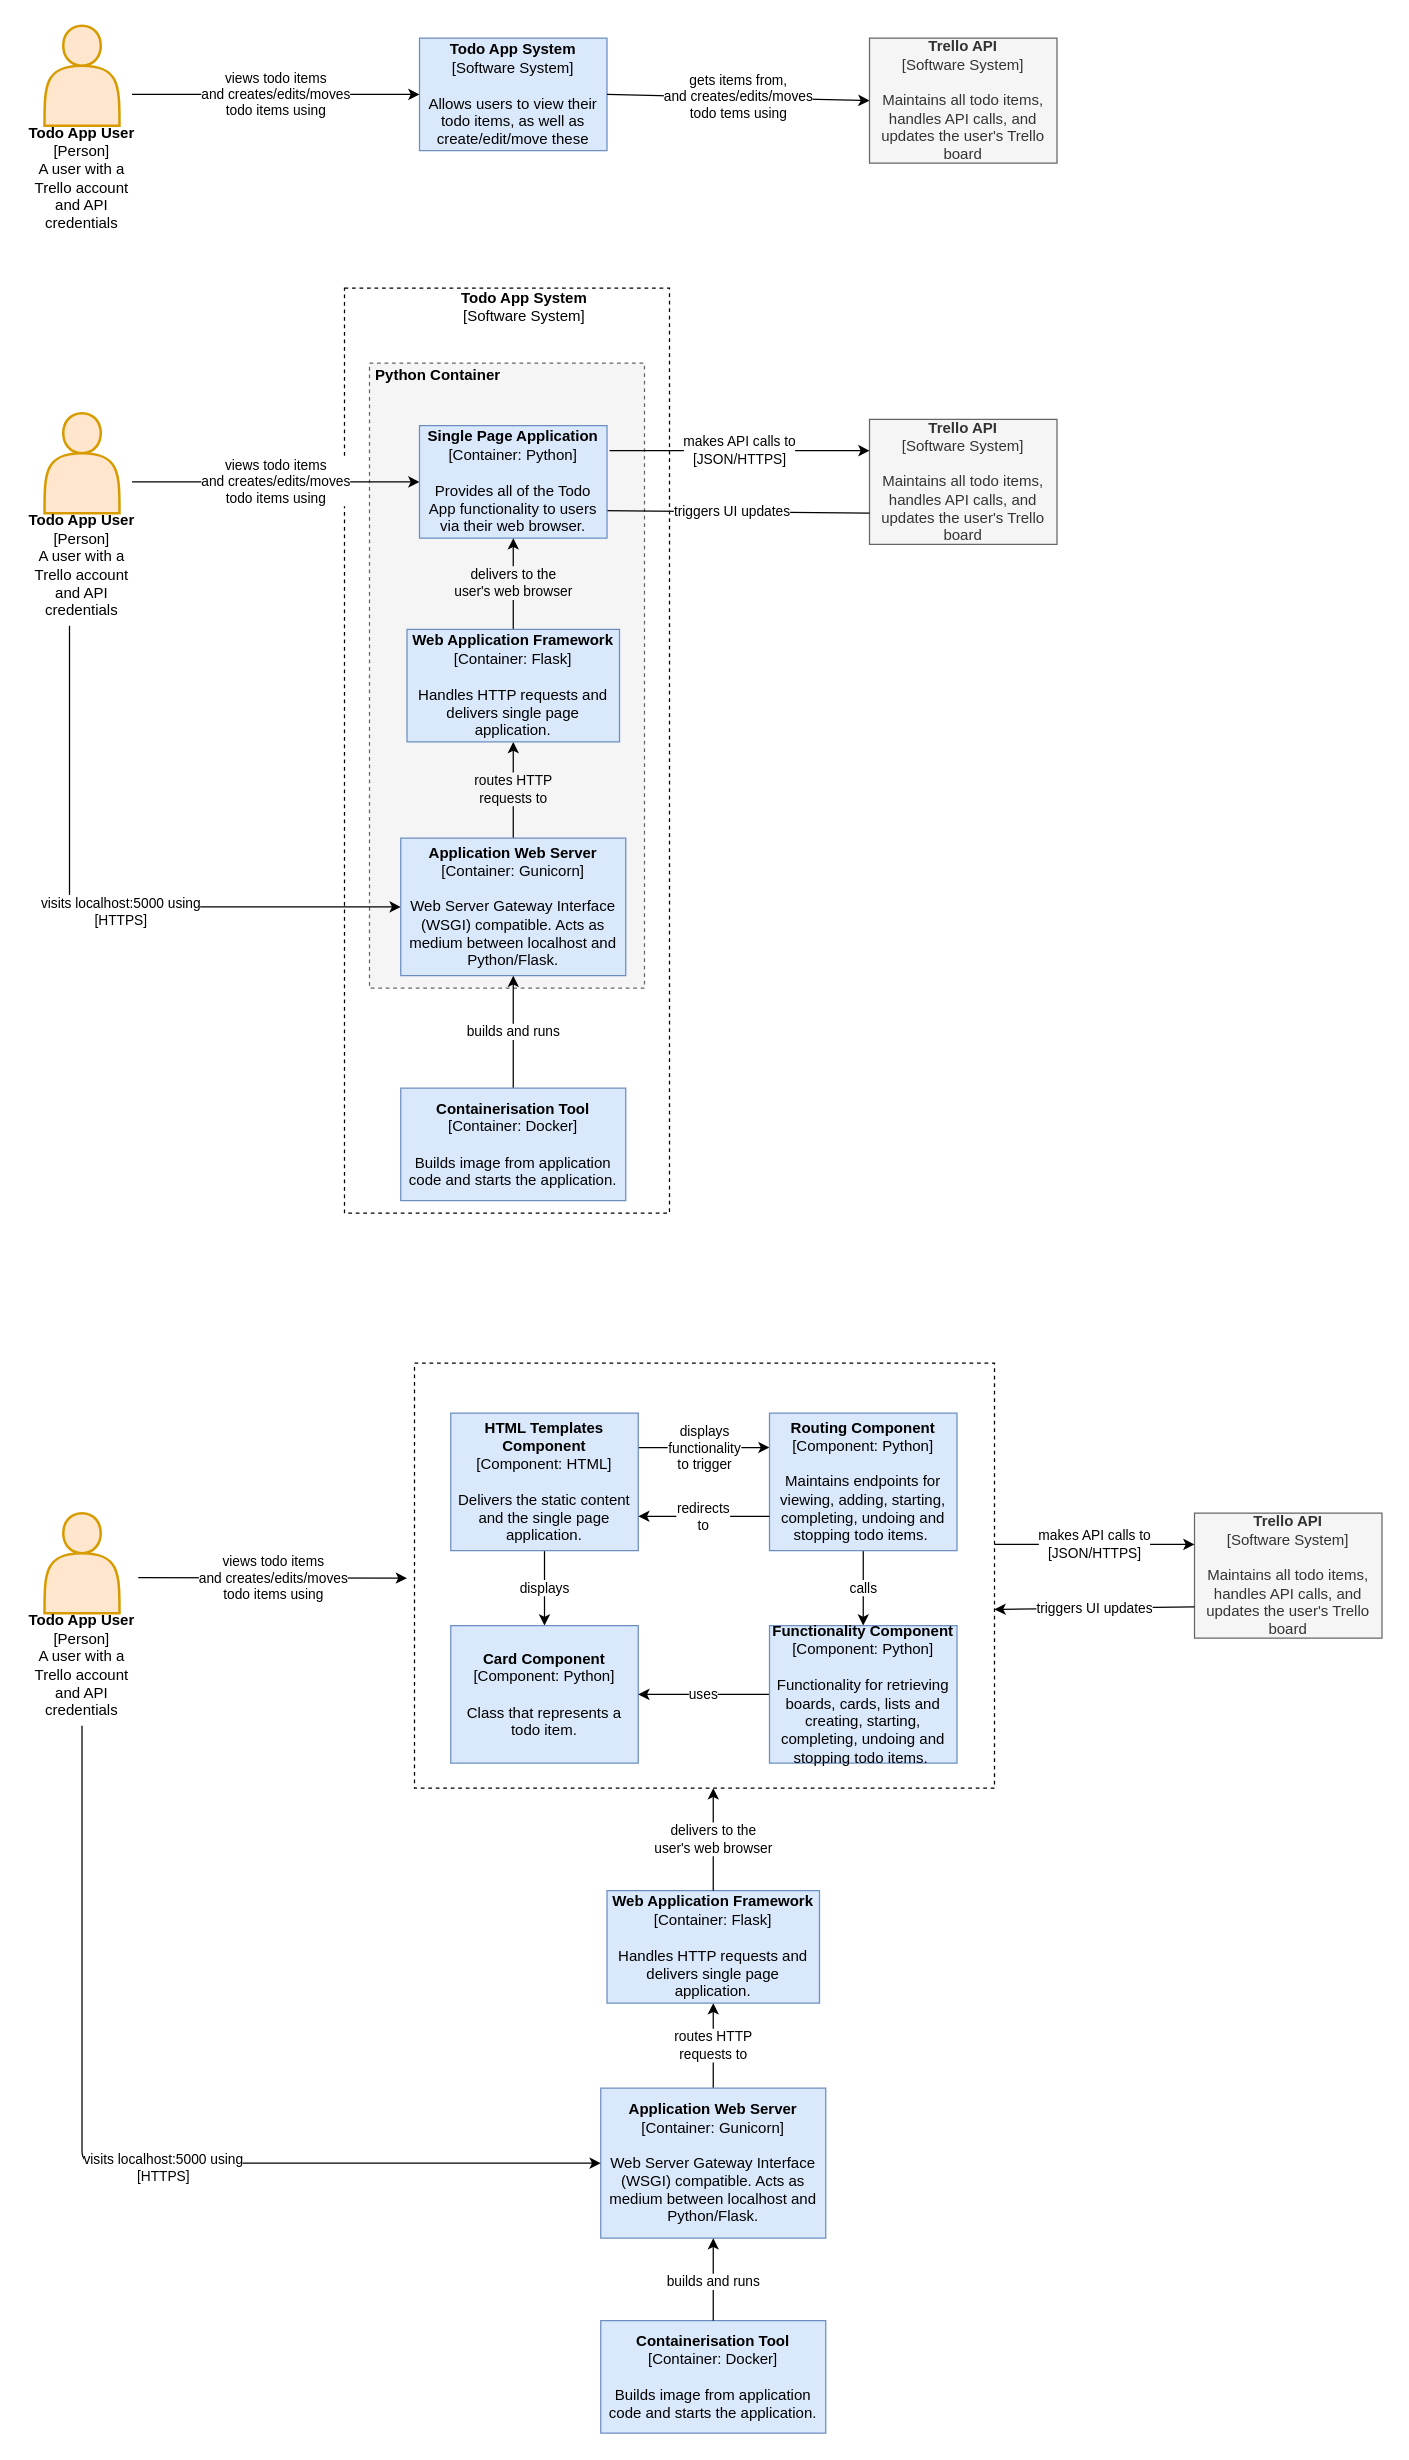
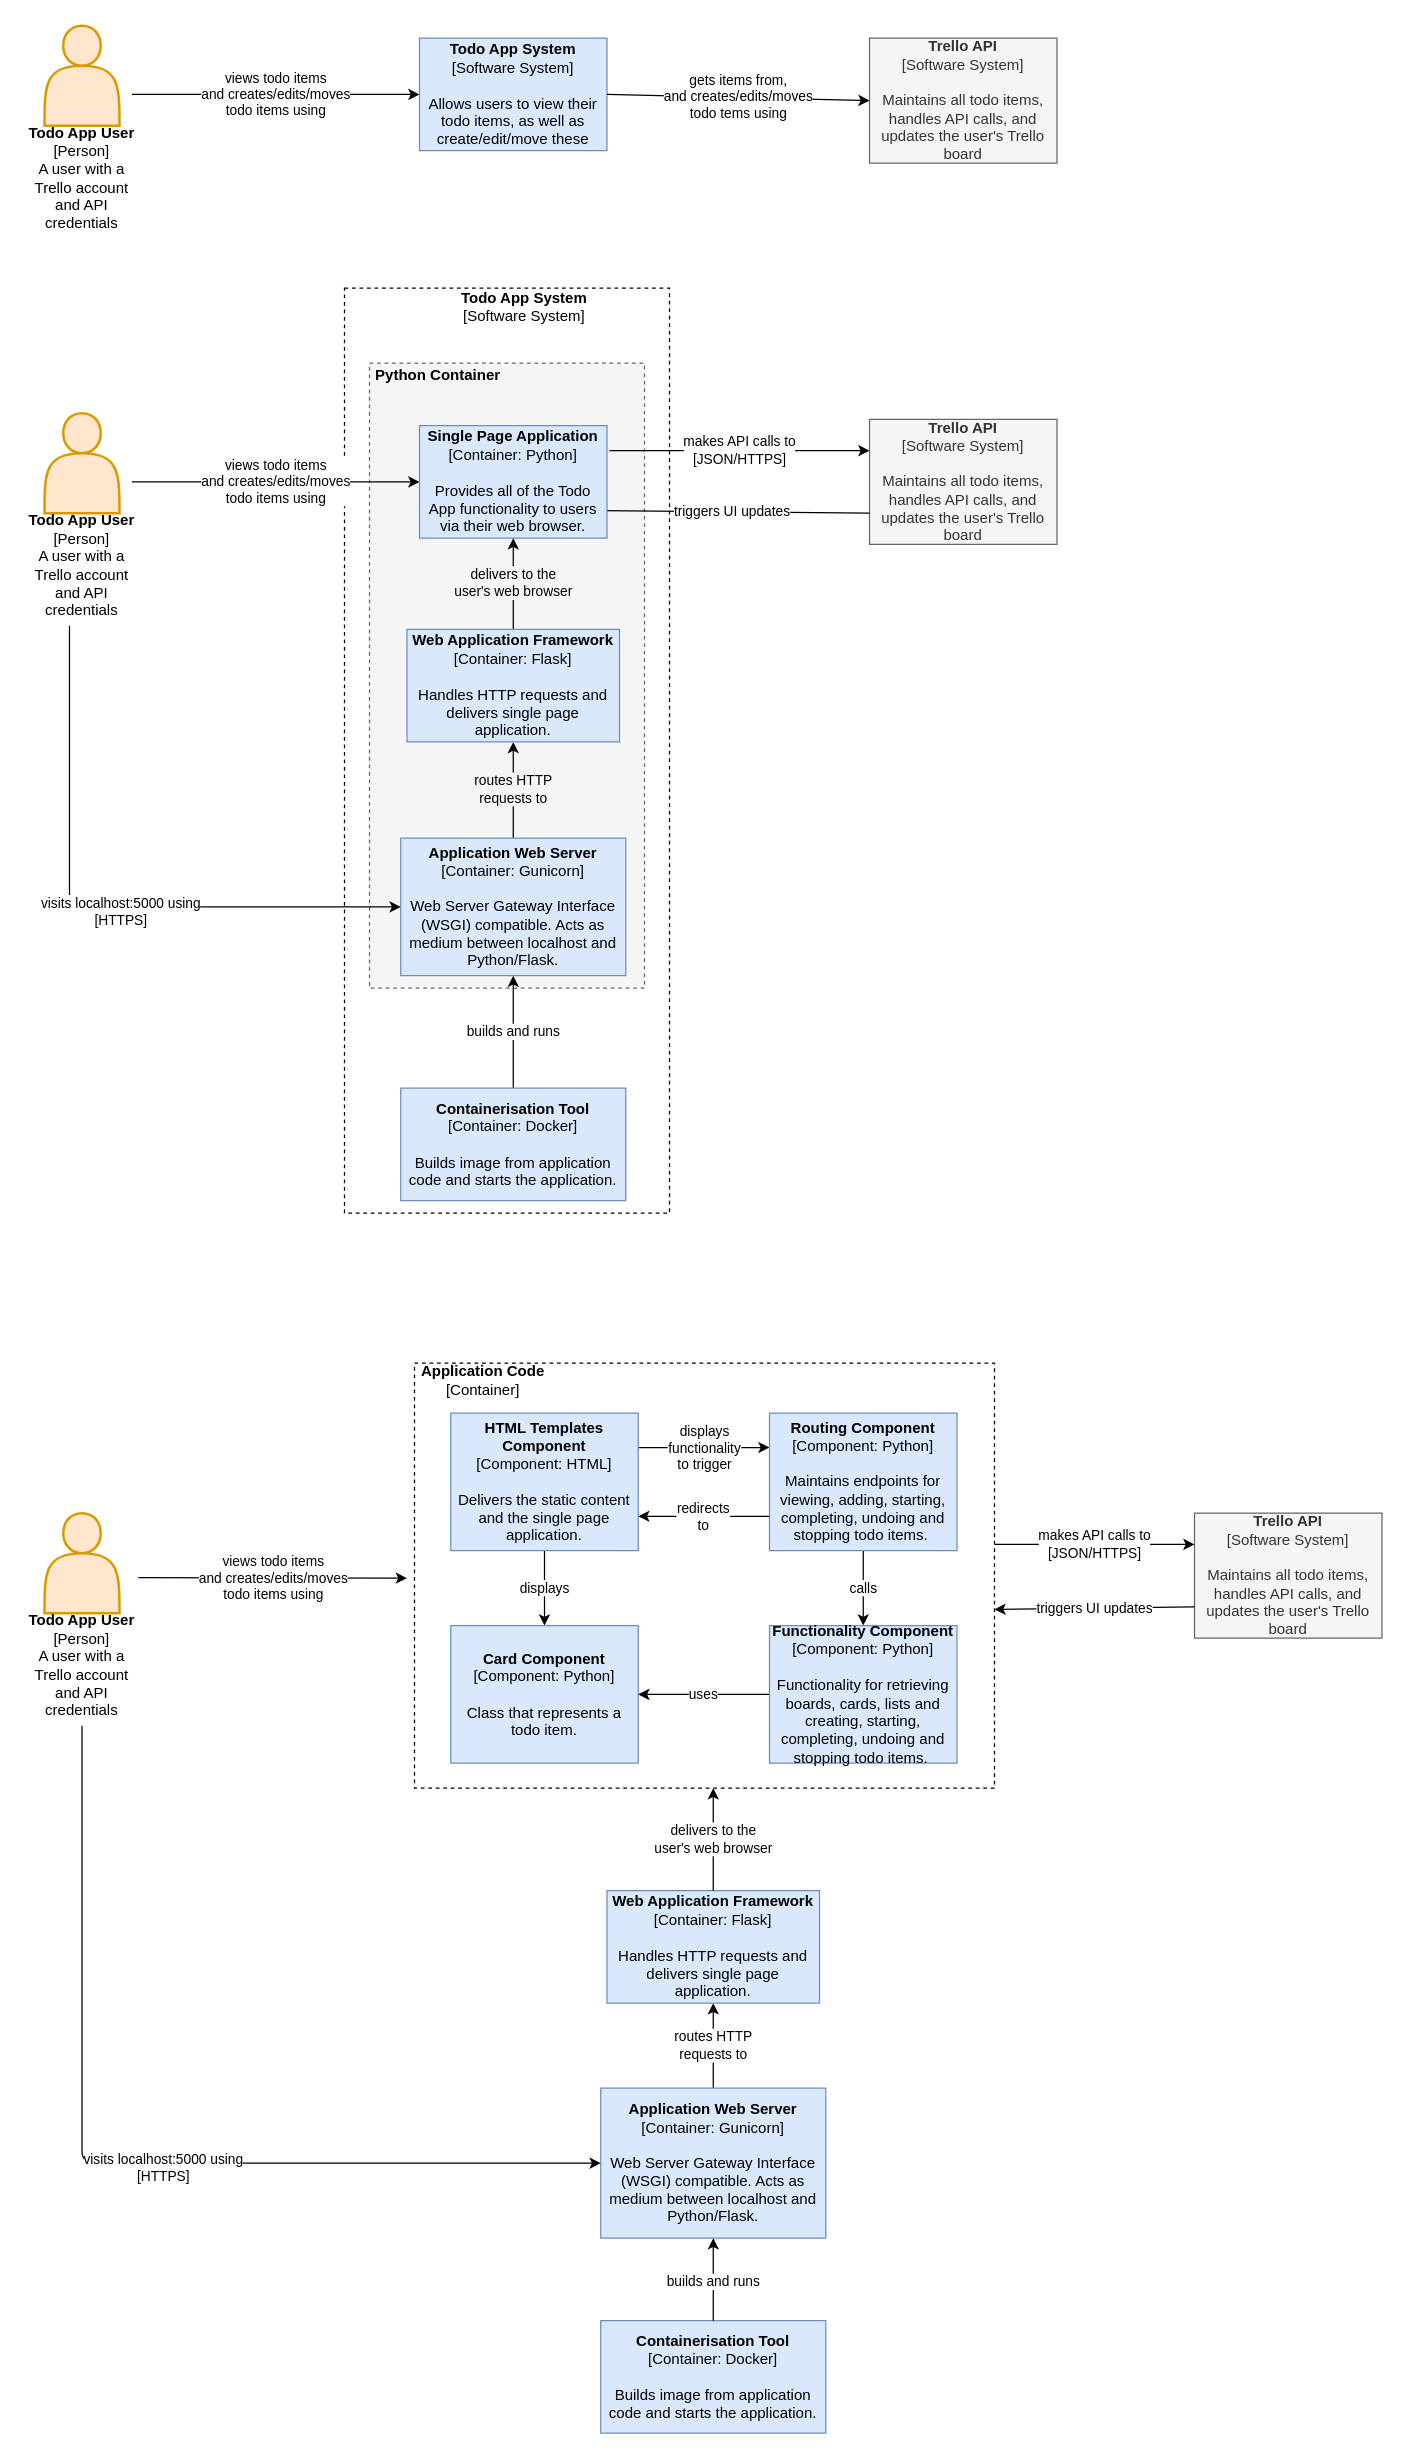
none -> (483, 1381)
